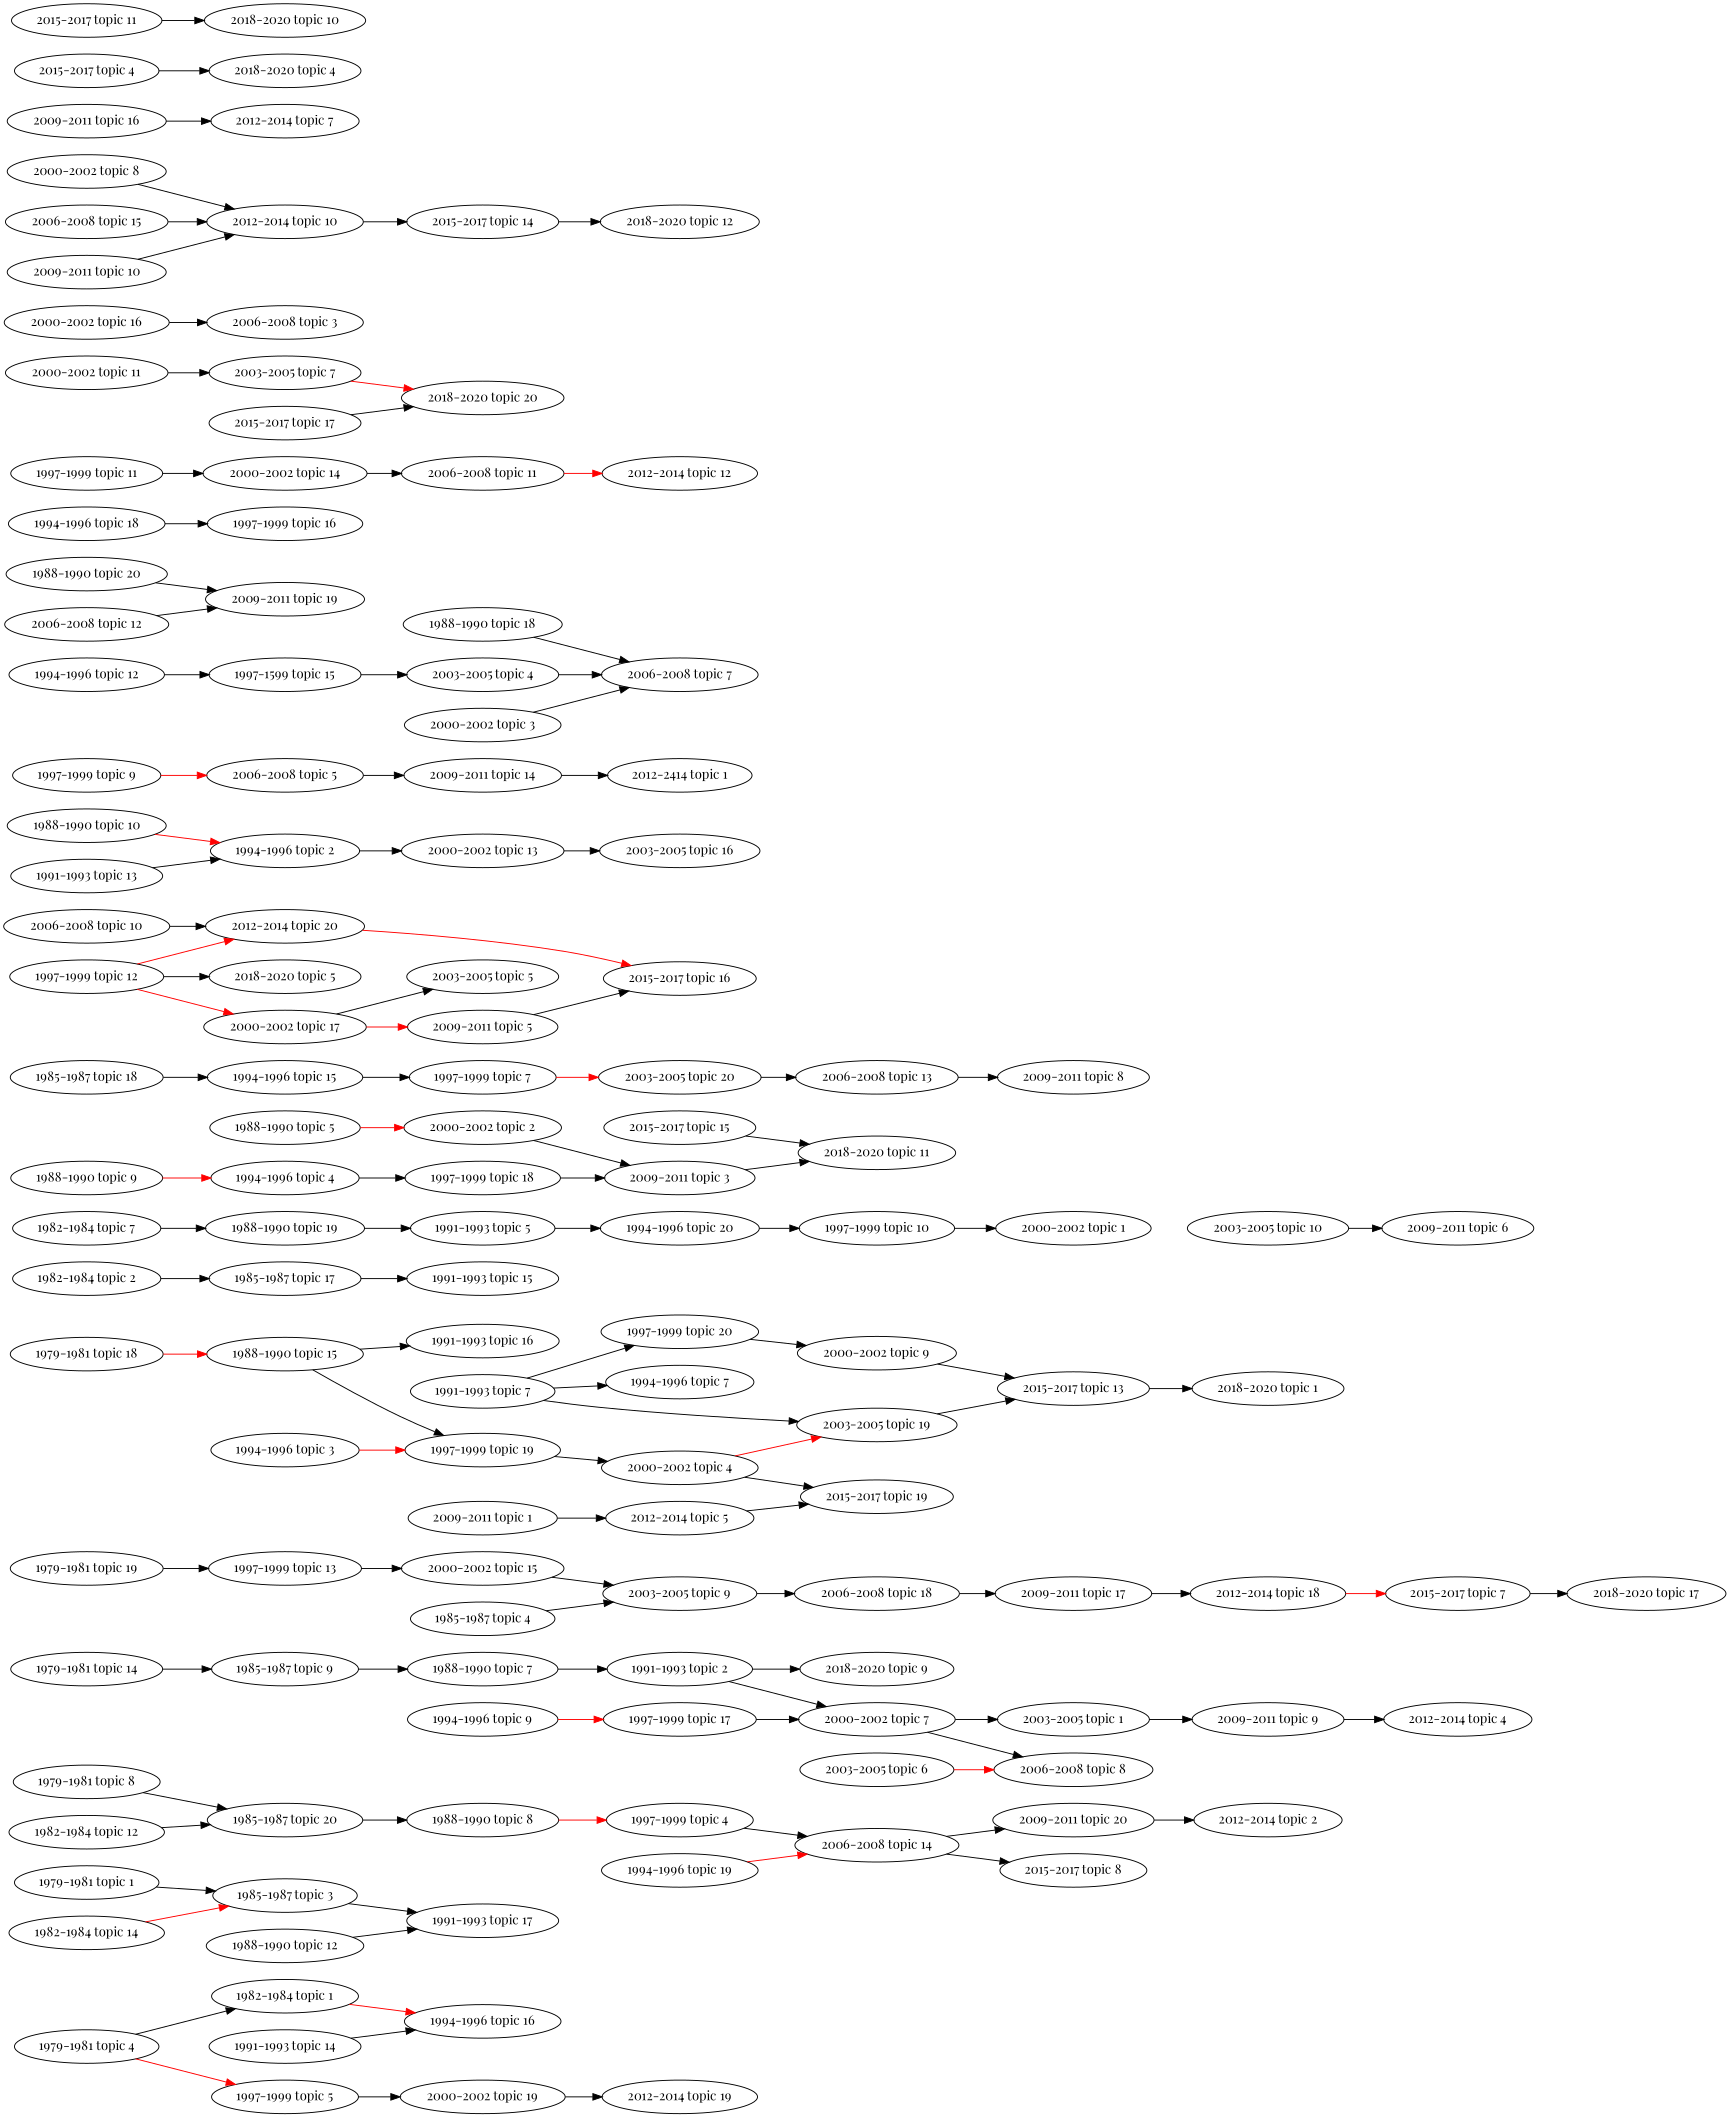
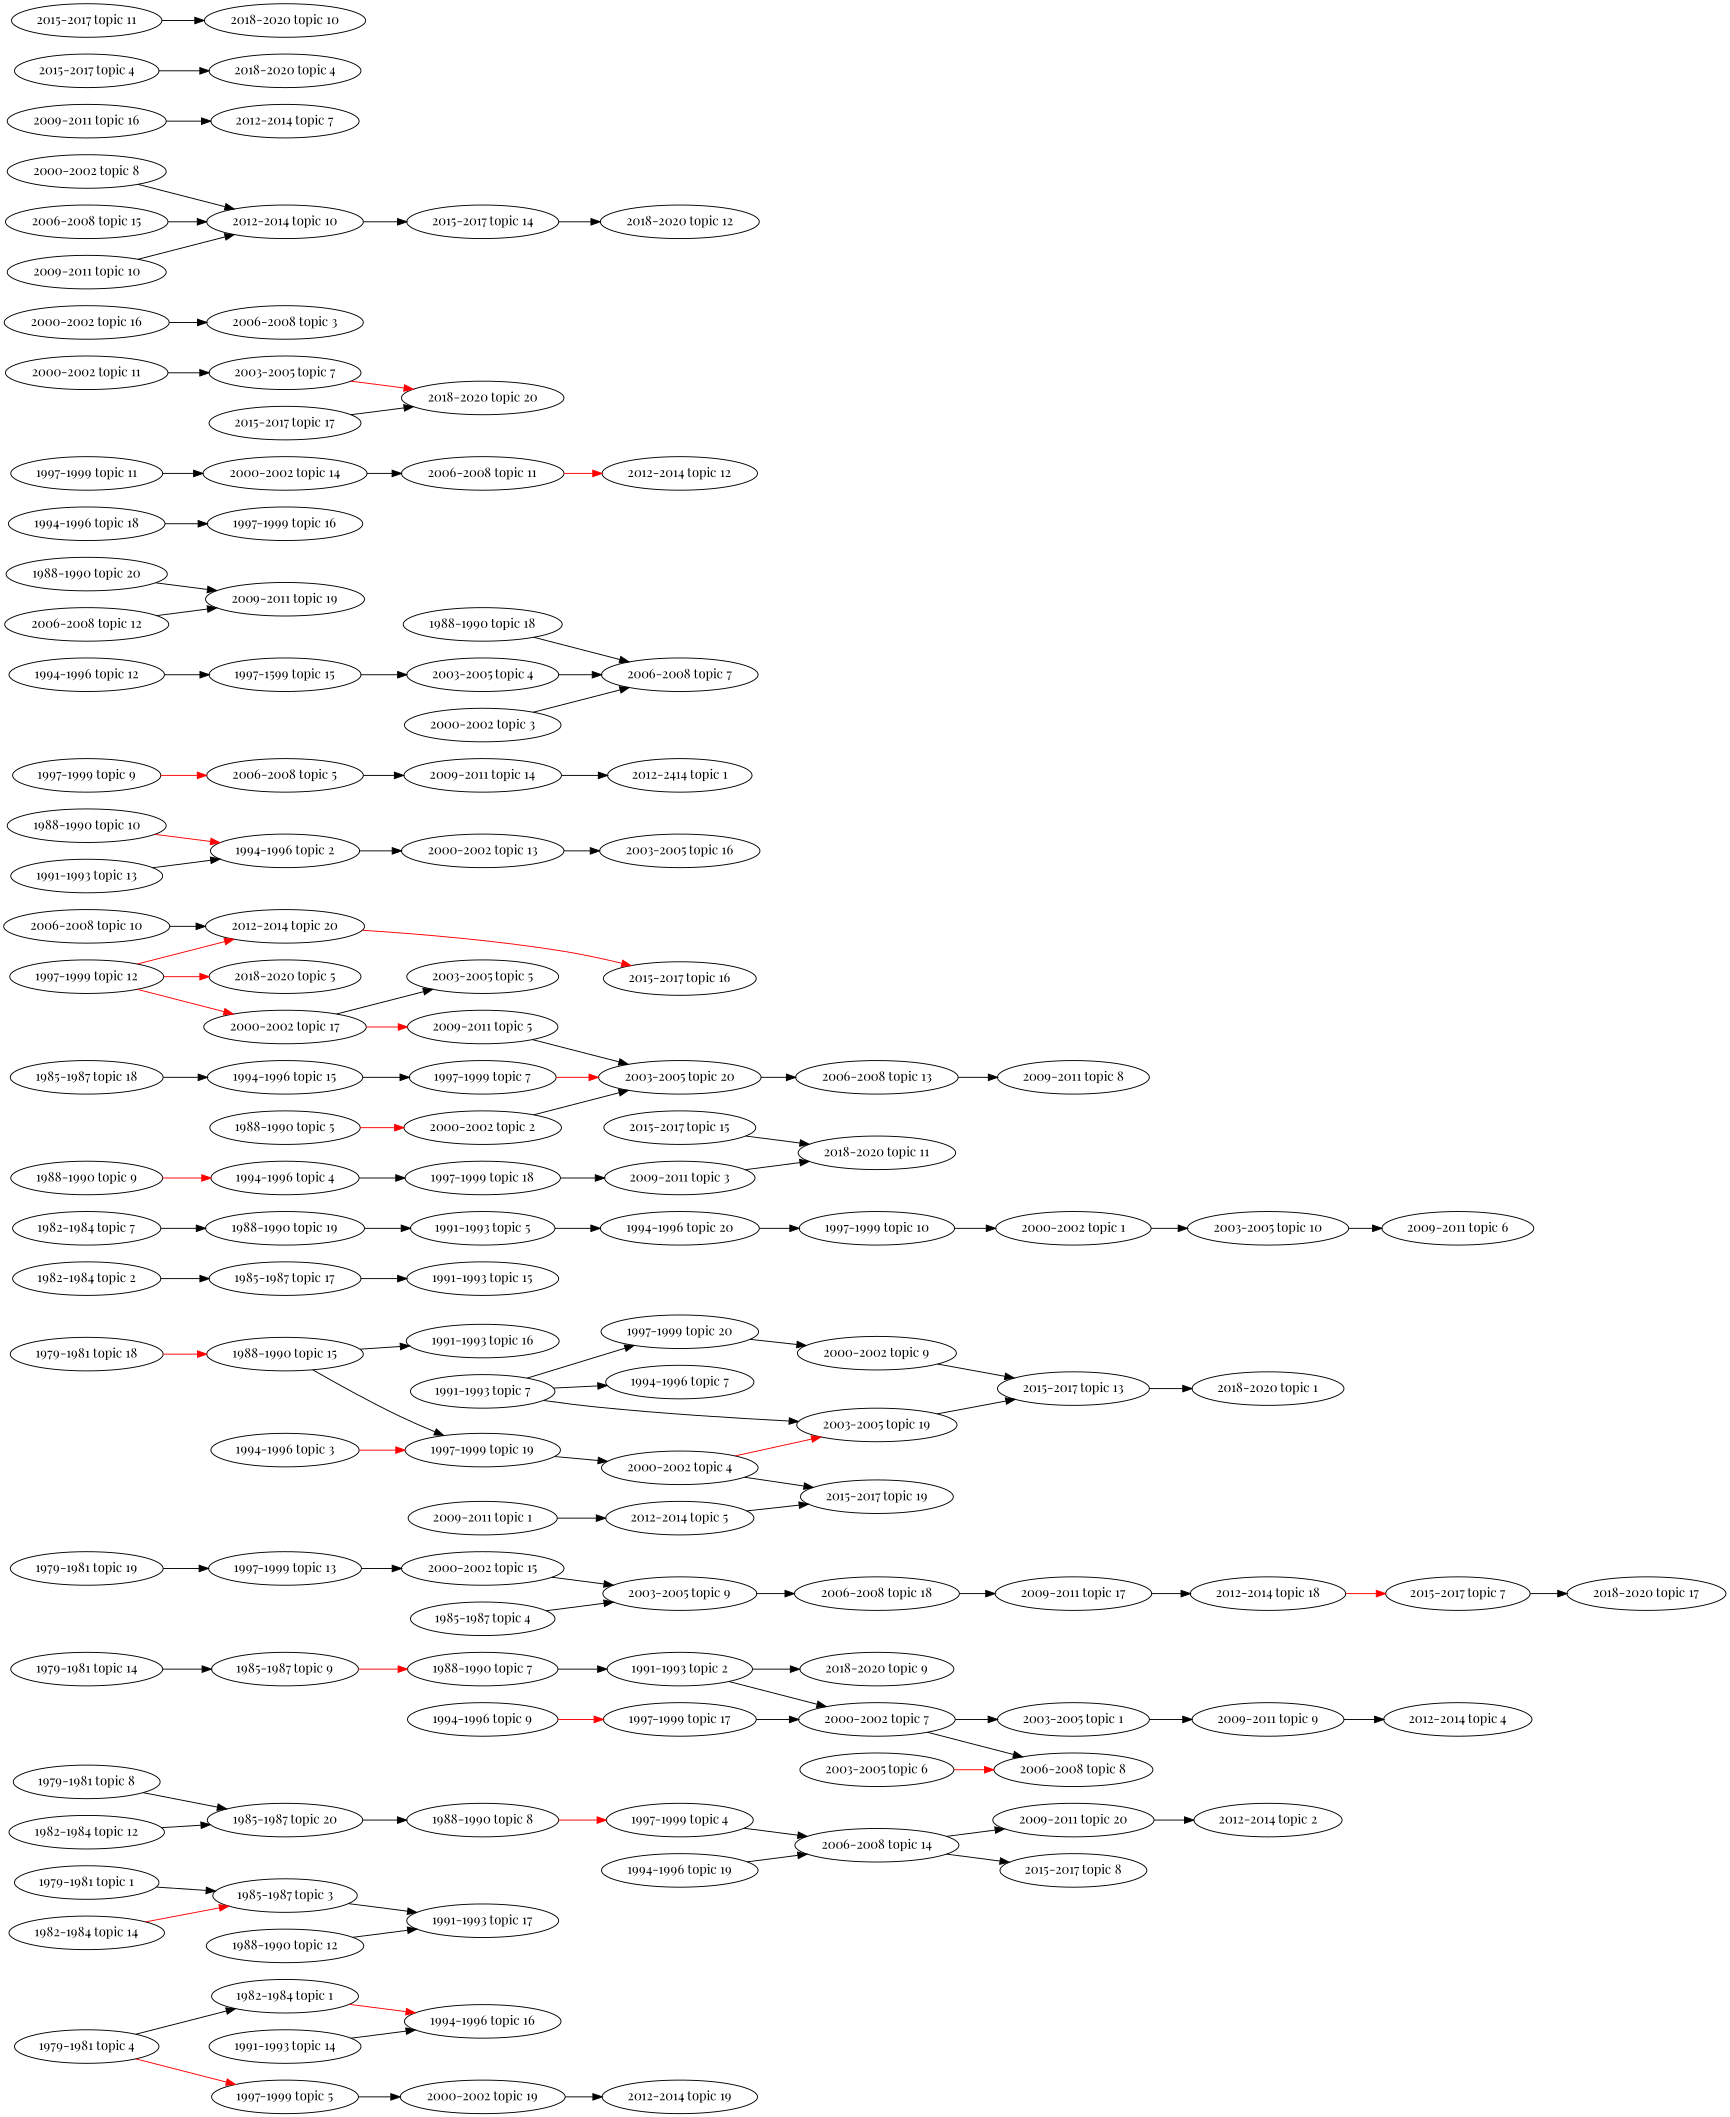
(182, 977) -> (182, 977)
(577, 1004) -> (576, 1051)
(577, 1152) -> (576, 1104)
none -> (1165, 1228)
(378, 1669) -> (378, 1669)
(772, 1859) -> (772, 1859)
